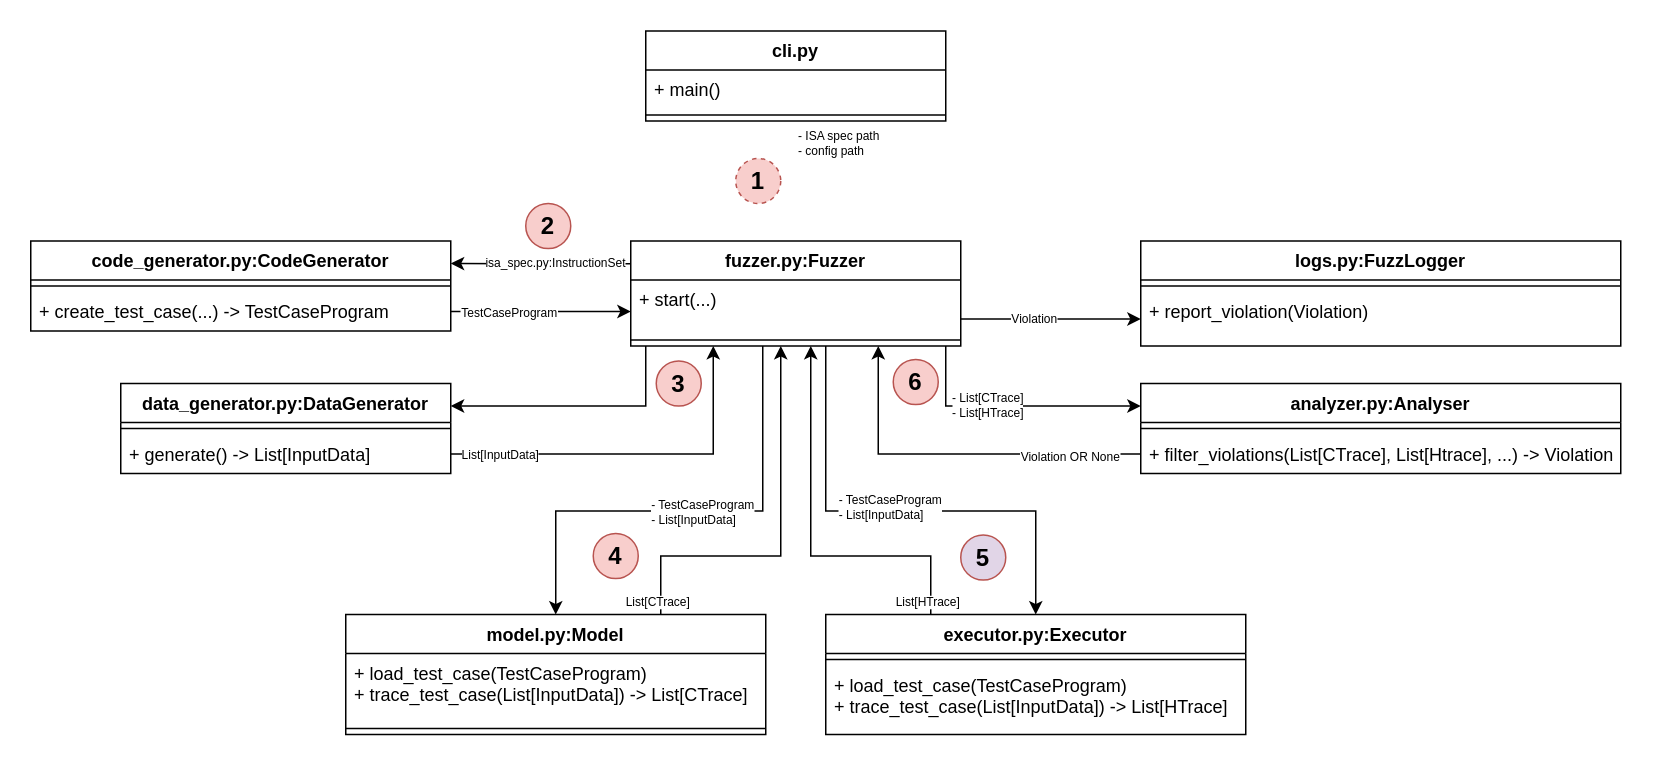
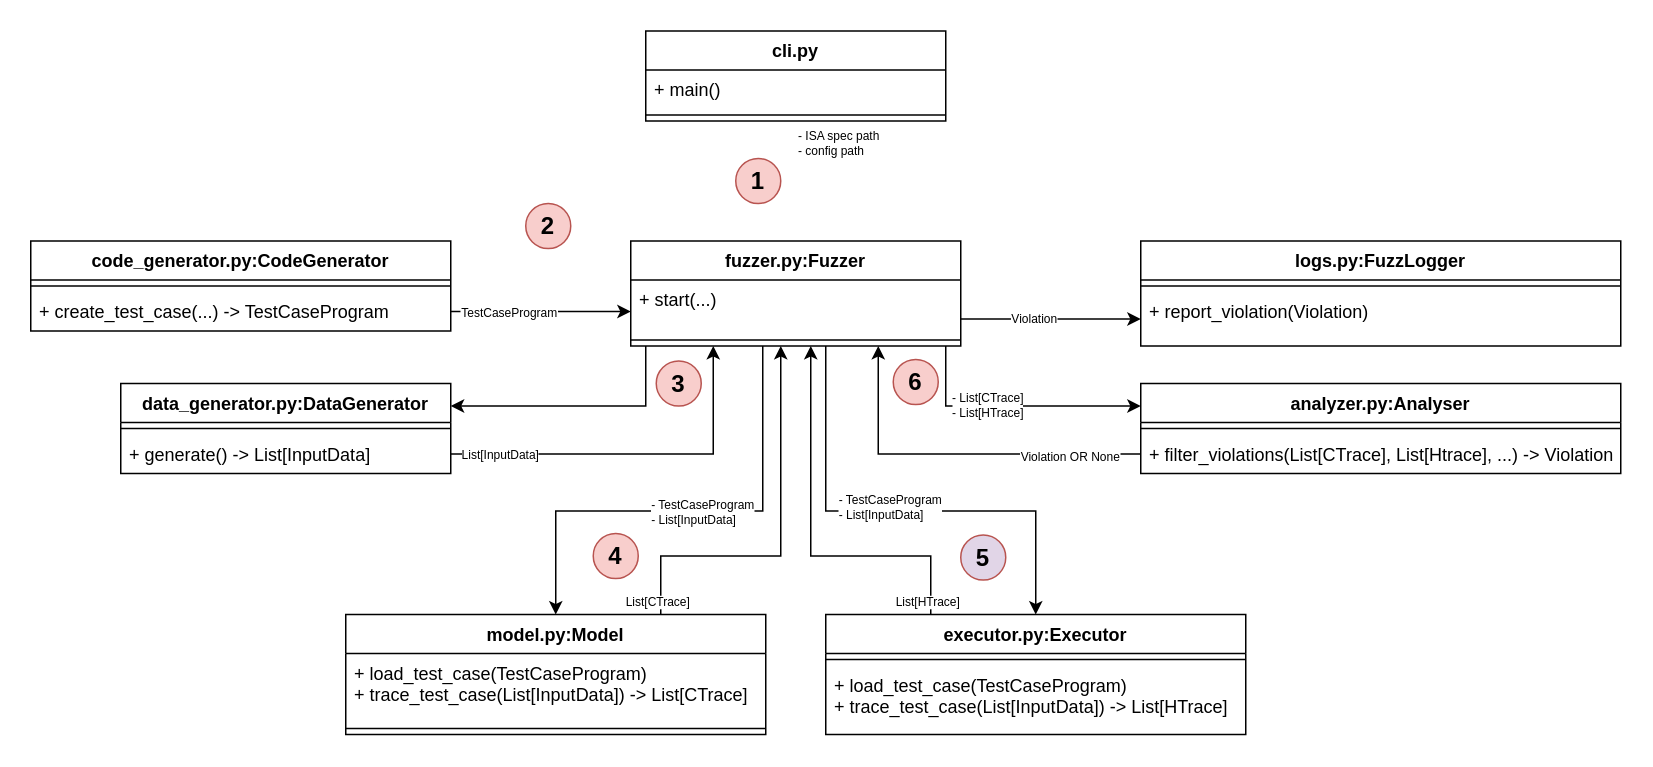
(758, 181) -> (758, 181)
(546, 264) -> none
